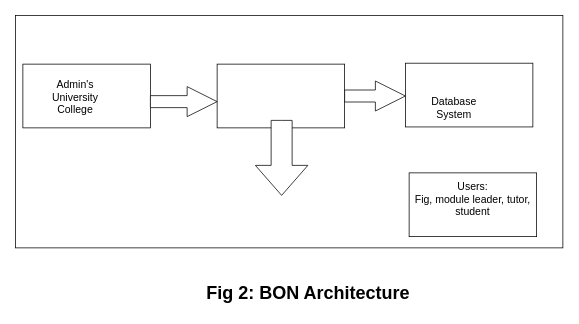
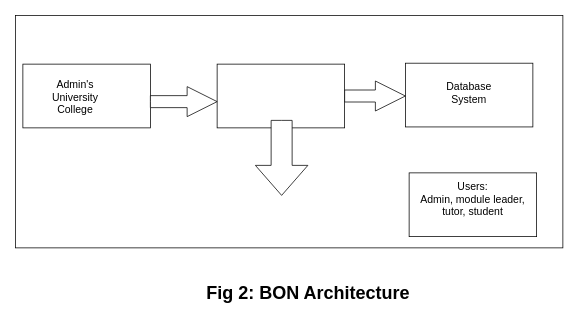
(454, 107) -> (469, 92)
(473, 205) -> (473, 205)
